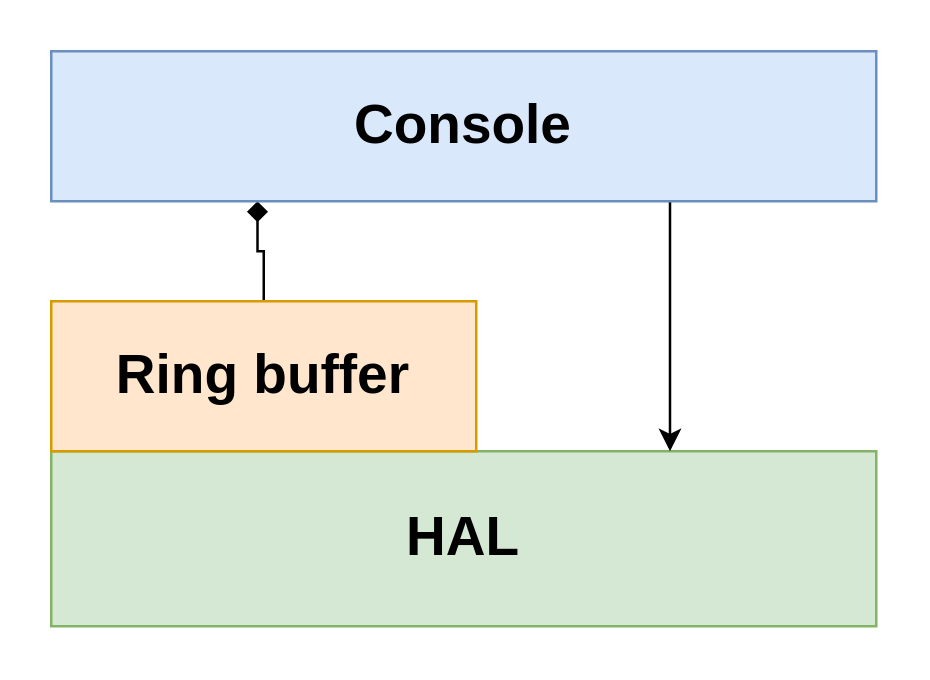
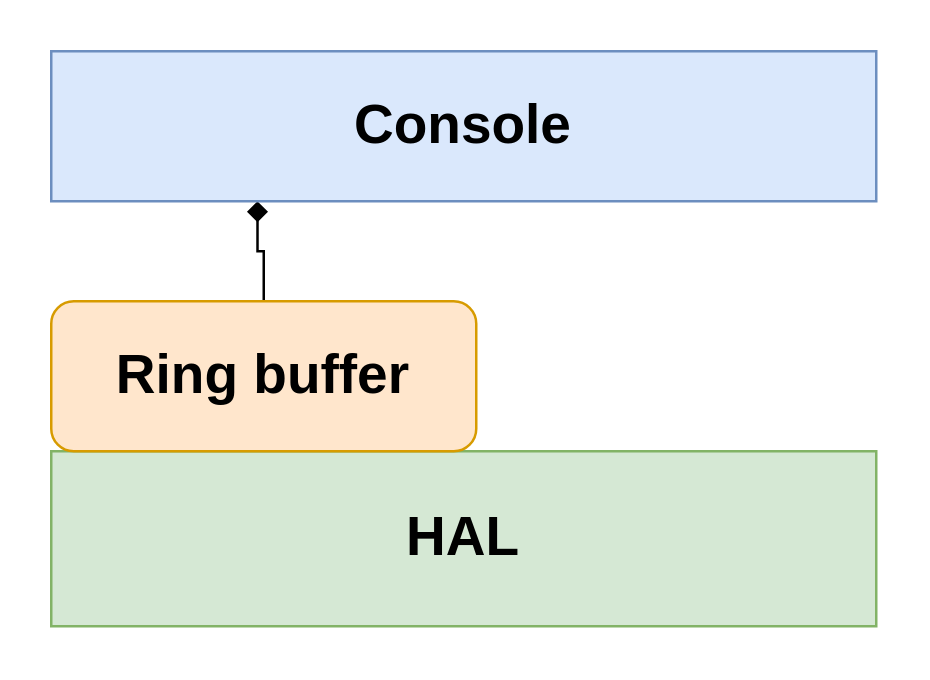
(670, 318) -> none
(264, 376) -> (264, 376)
